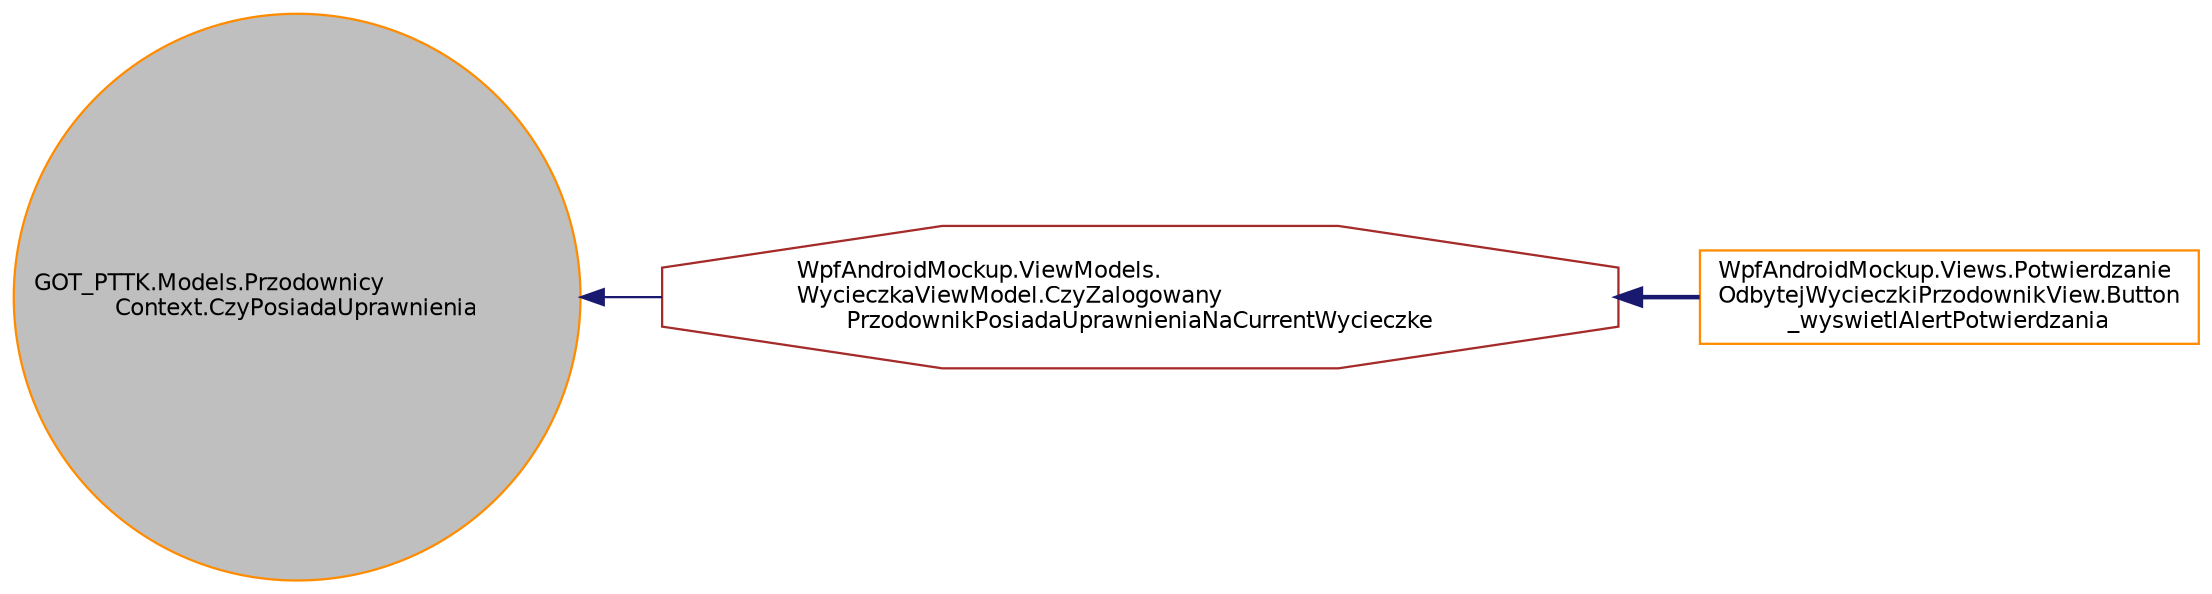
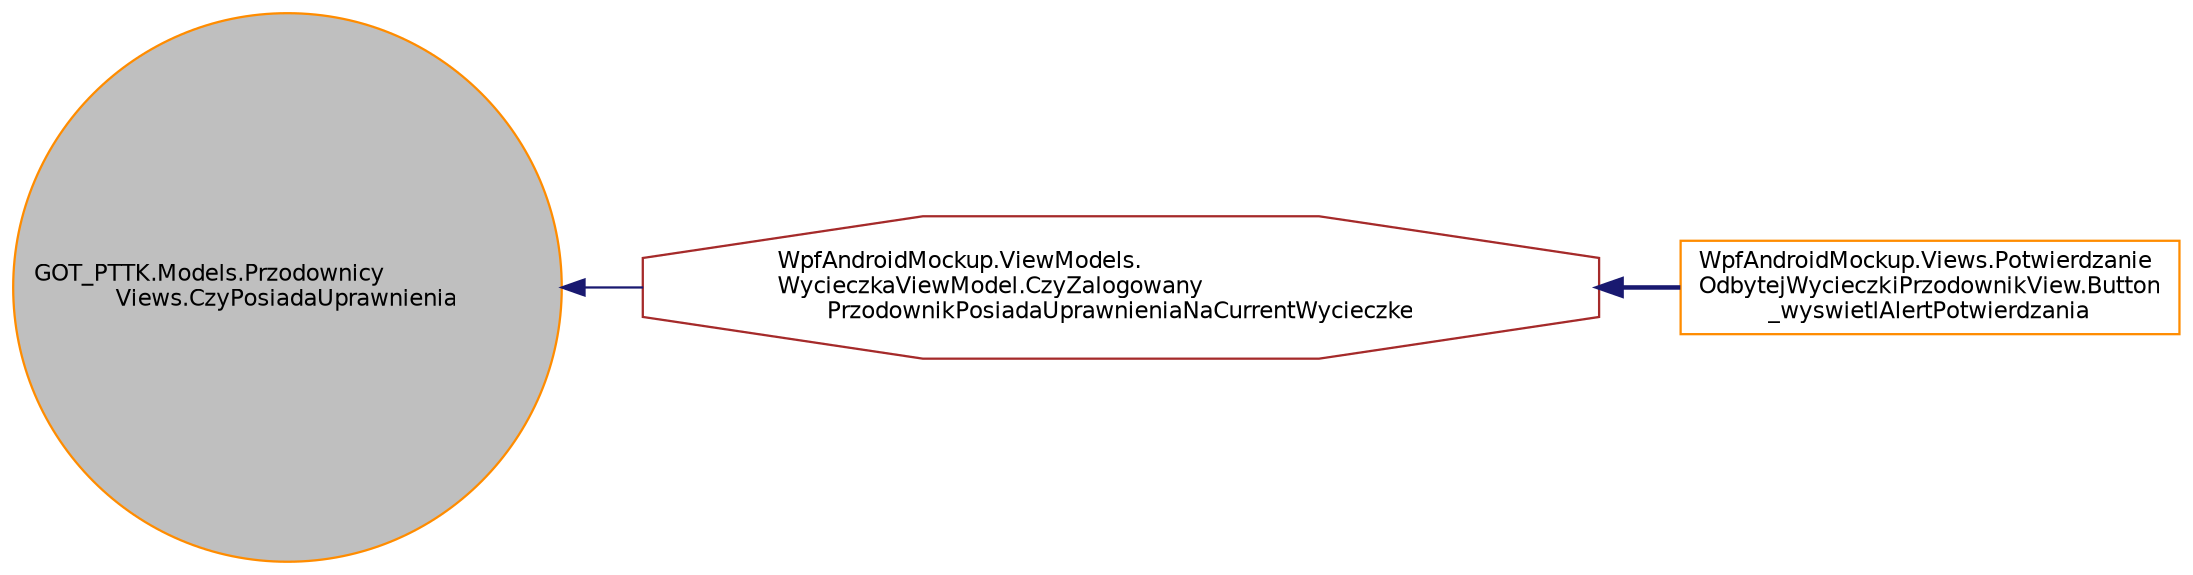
(297, 297) -> (287, 287)
